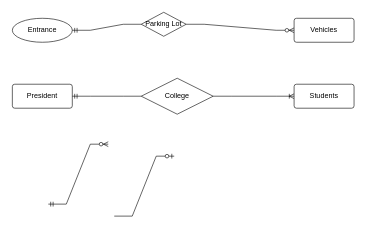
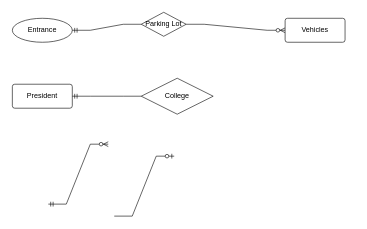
(324, 30) -> (315, 30)
(290, 96) -> none
(324, 96) -> none
